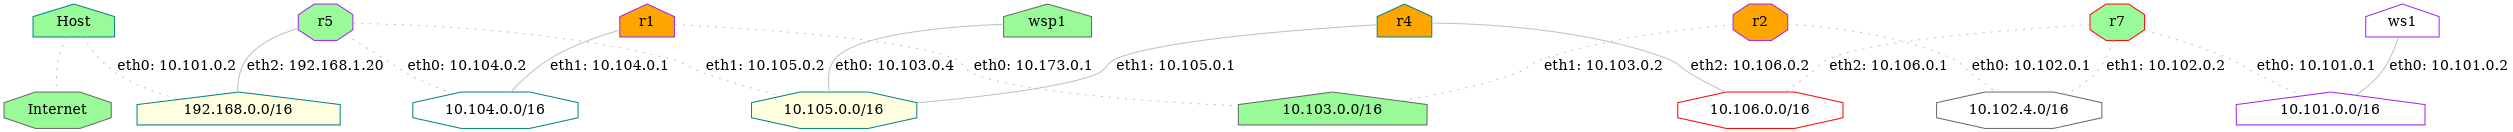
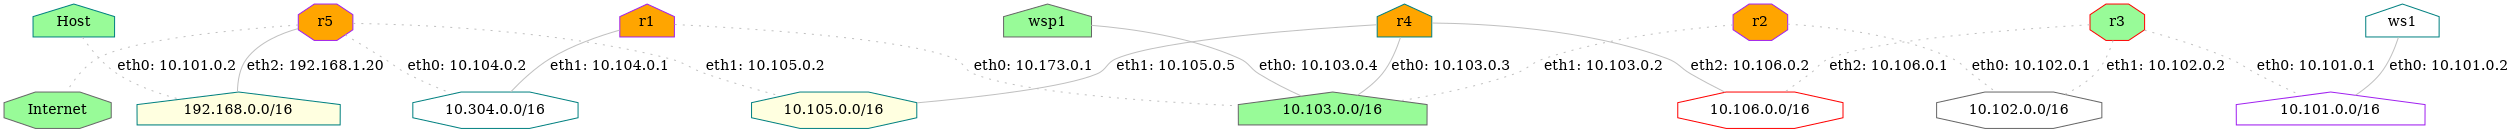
(326, 22) -> (326, 22)
(2117, 22) -> (2117, 22)
(2402, 22) -> (2402, 22)
(900, 34) -> (1207, 47)
(58, 64) -> (174, 38)
(1176, 66) -> (1176, 66)
none -> (1385, 71)
(495, 110) -> (495, 110)
(2019, 110) -> (2019, 110)
